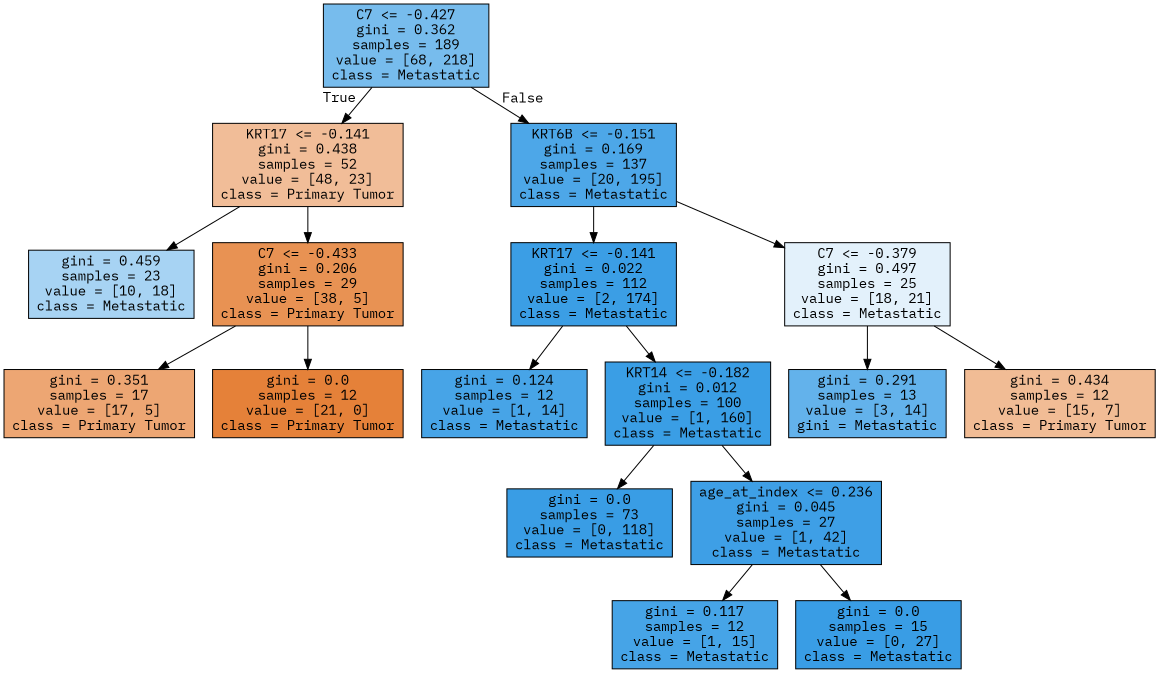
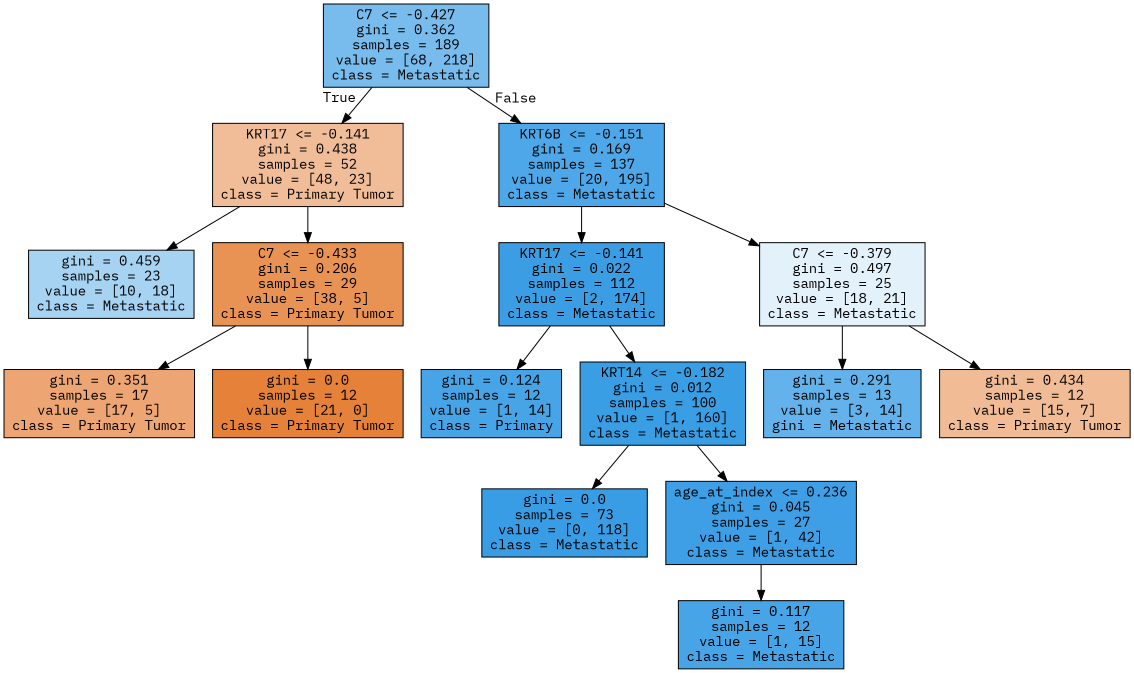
(504, 404) -> (491, 404)
(878, 635) -> none
